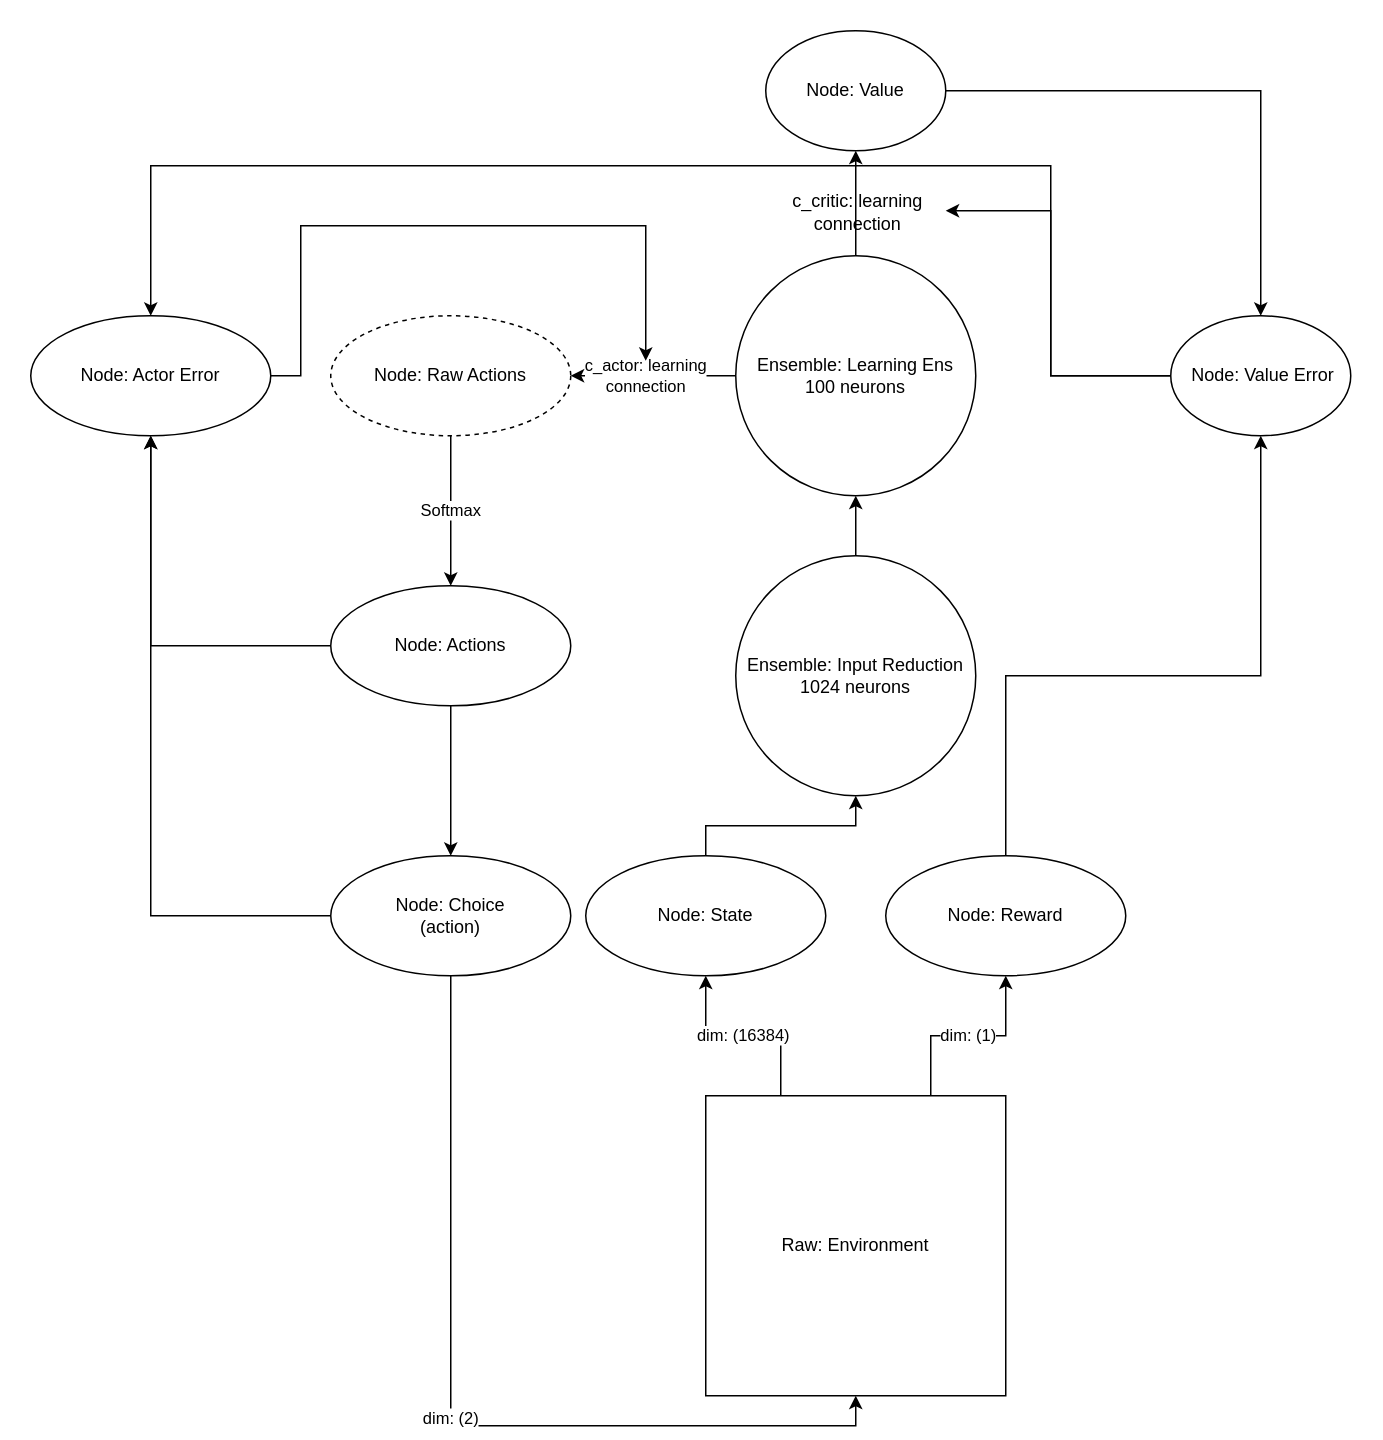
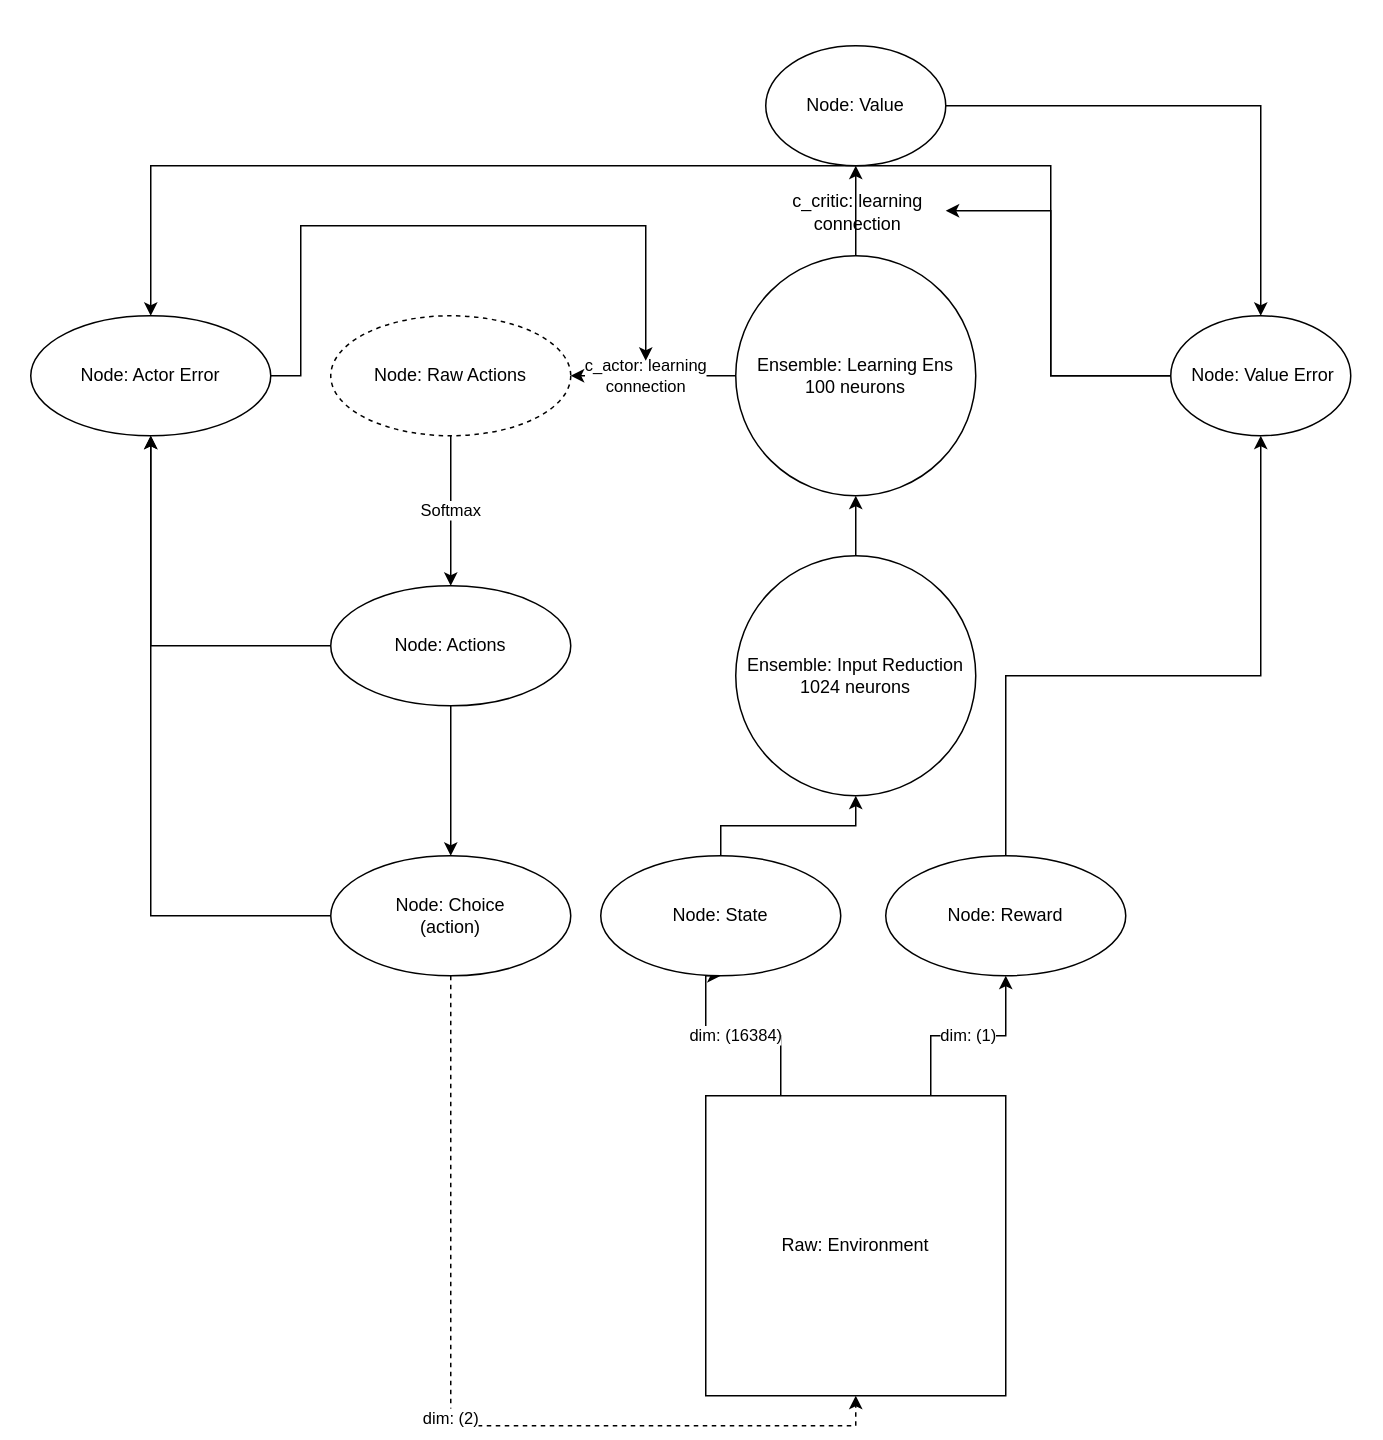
(856, 91) -> (856, 106)
(706, 916) -> (721, 916)
(451, 1193) -> (451, 1193)
